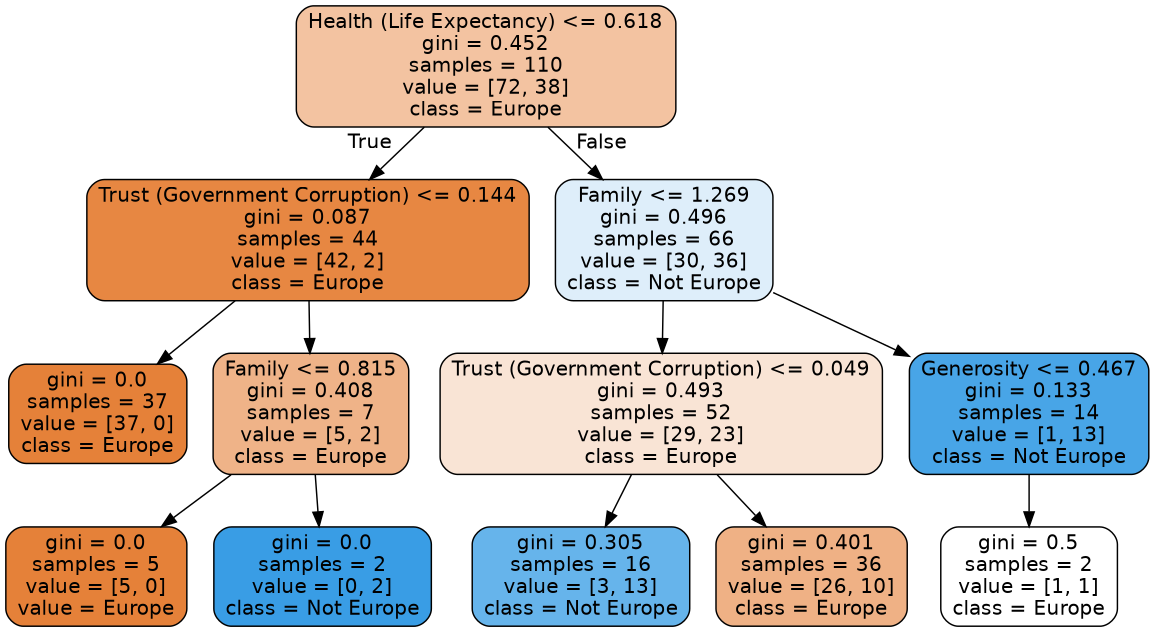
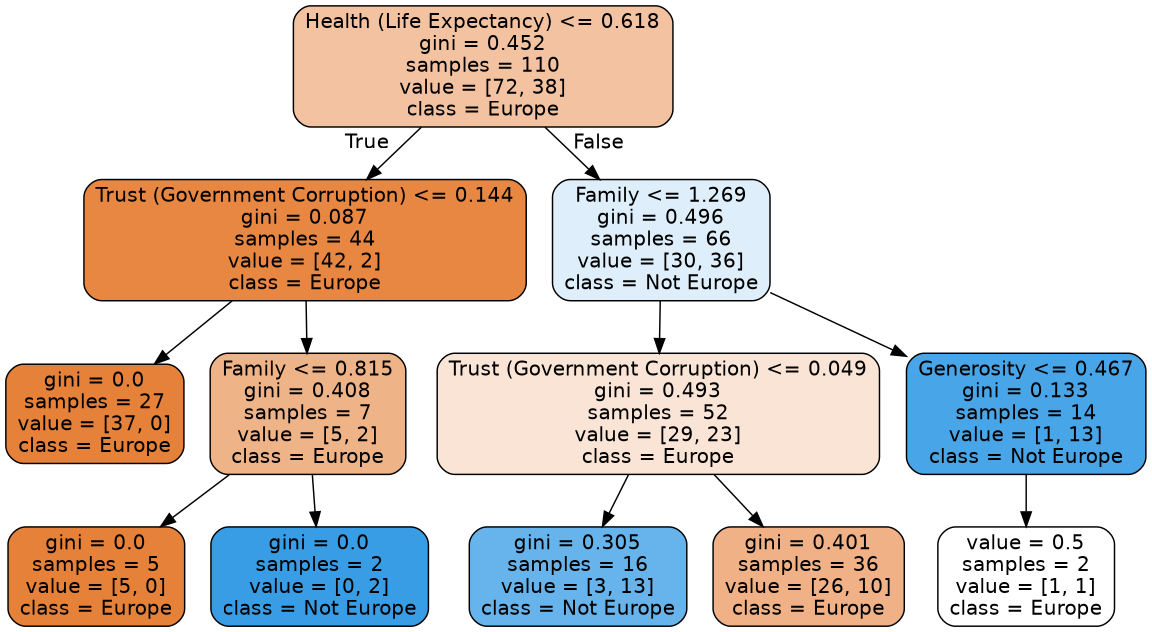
(98, 414) -> (95, 414)
(96, 577) -> (96, 577)
(1029, 577) -> (1026, 577)
